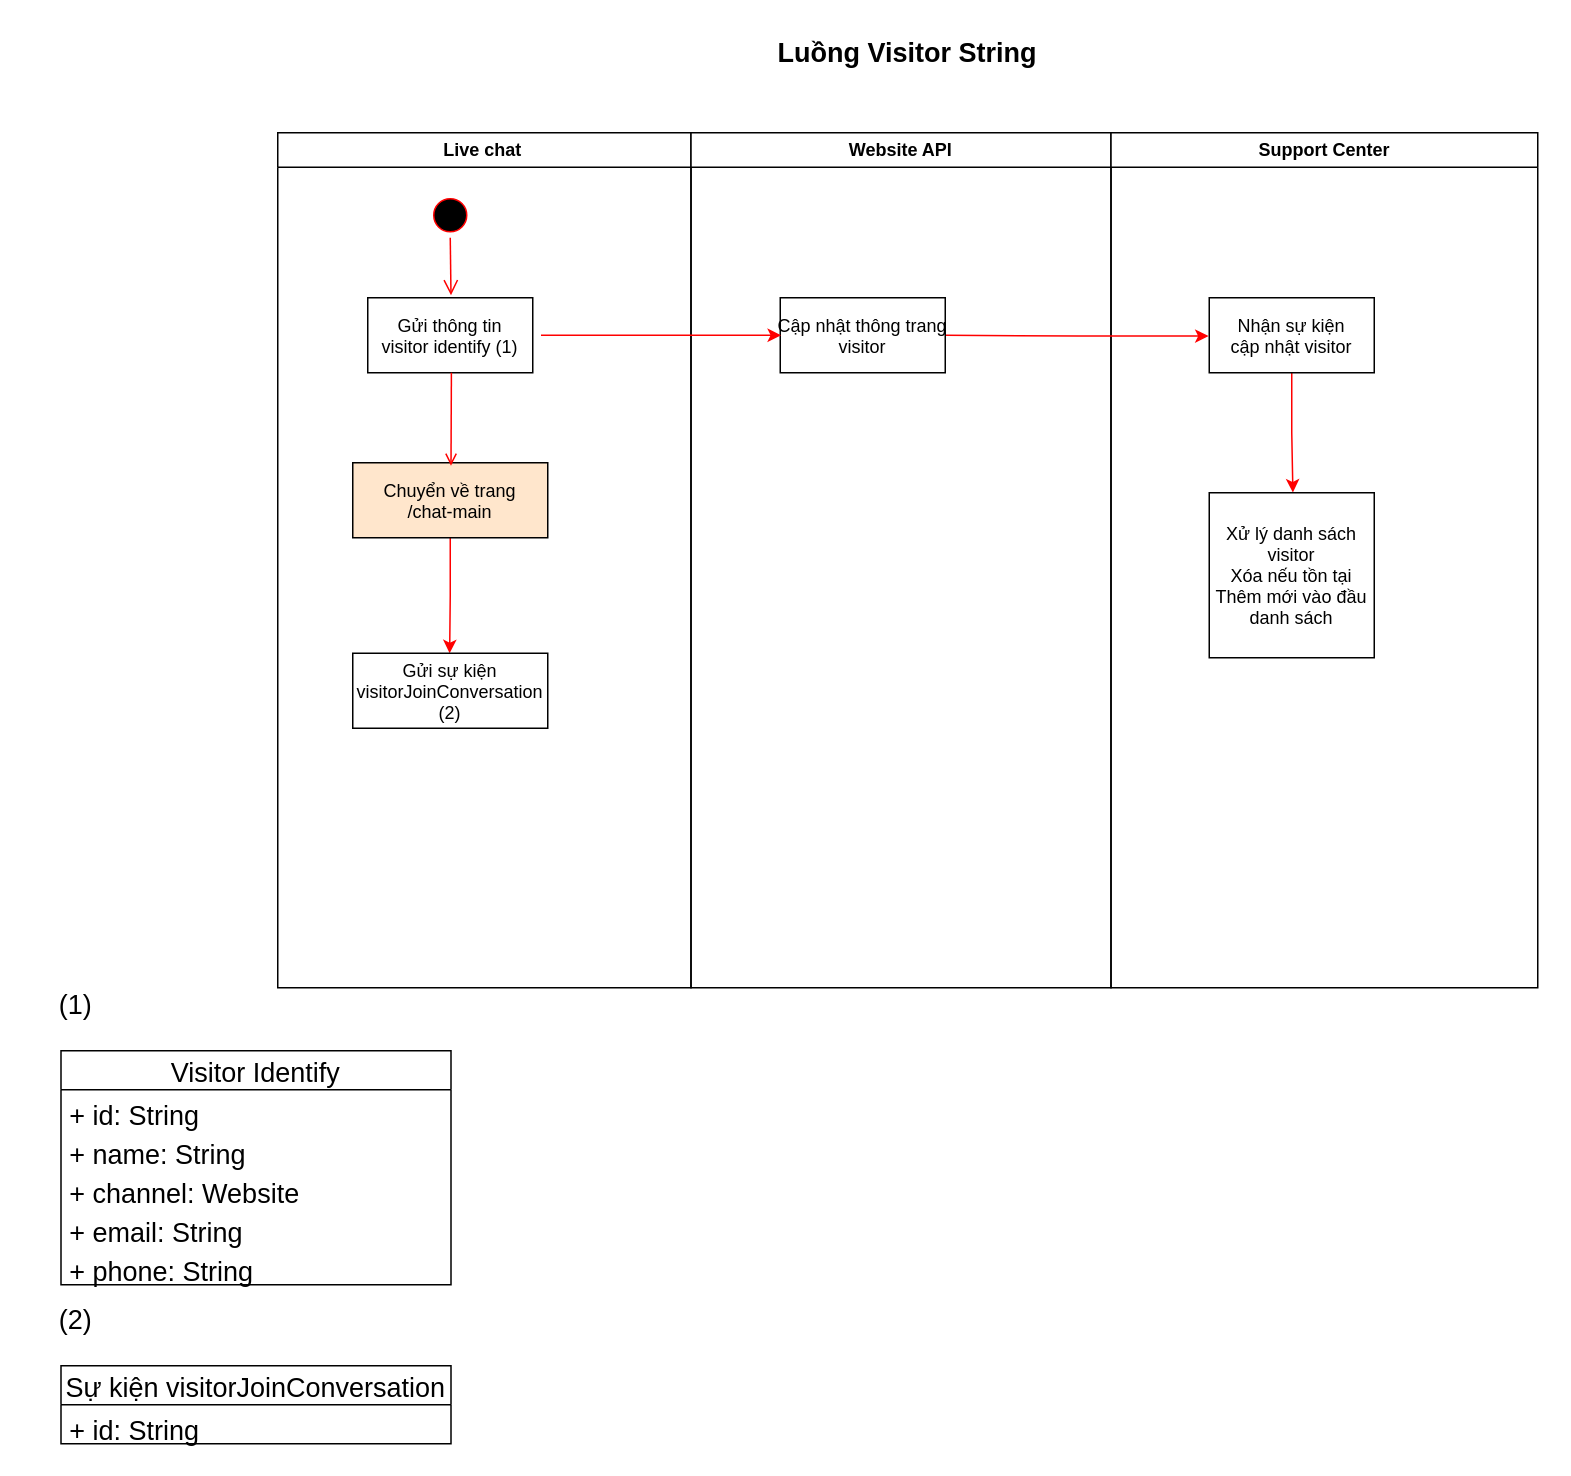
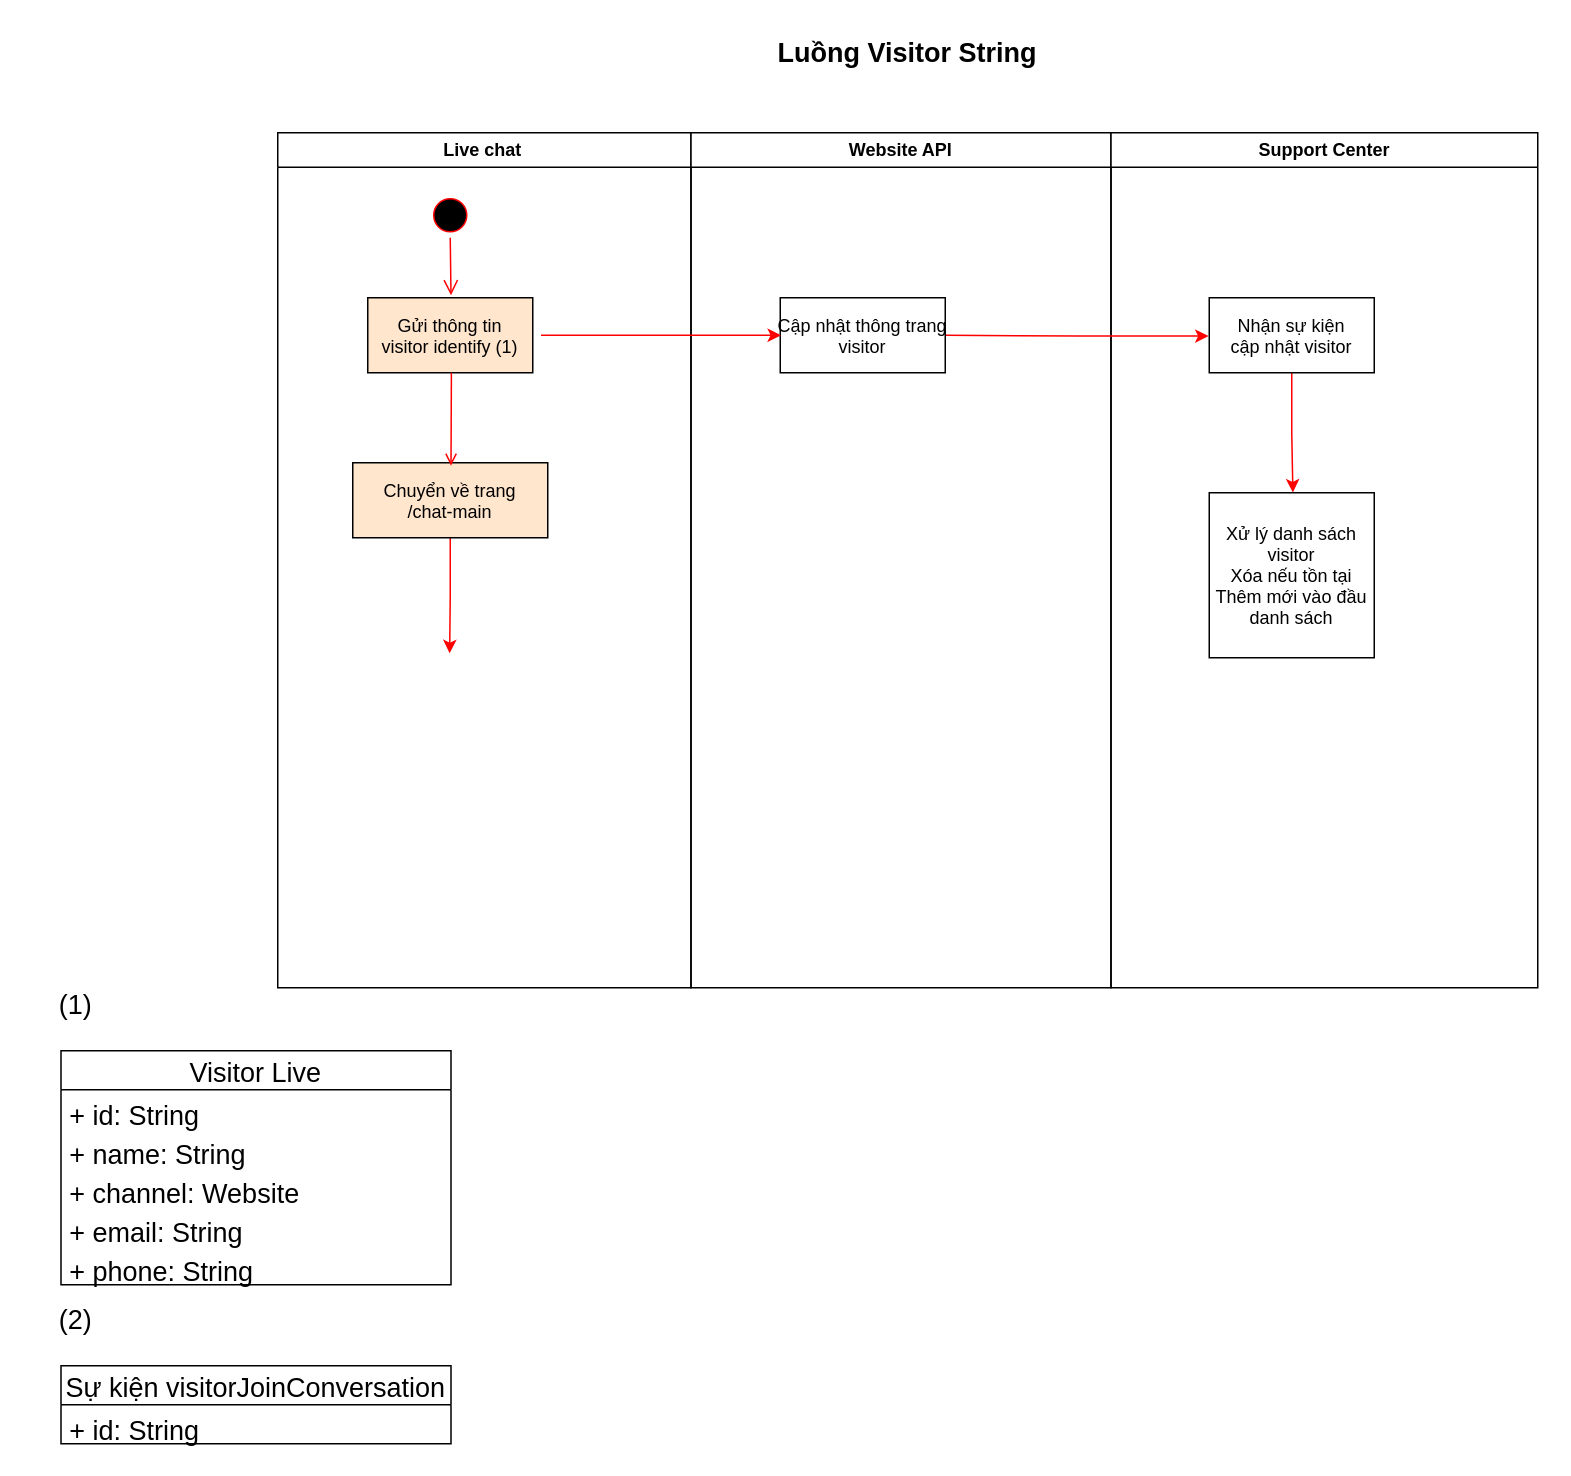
(450, 335) -> (450, 335)
(450, 691) -> none
(255, 1073) -> (255, 1073)
